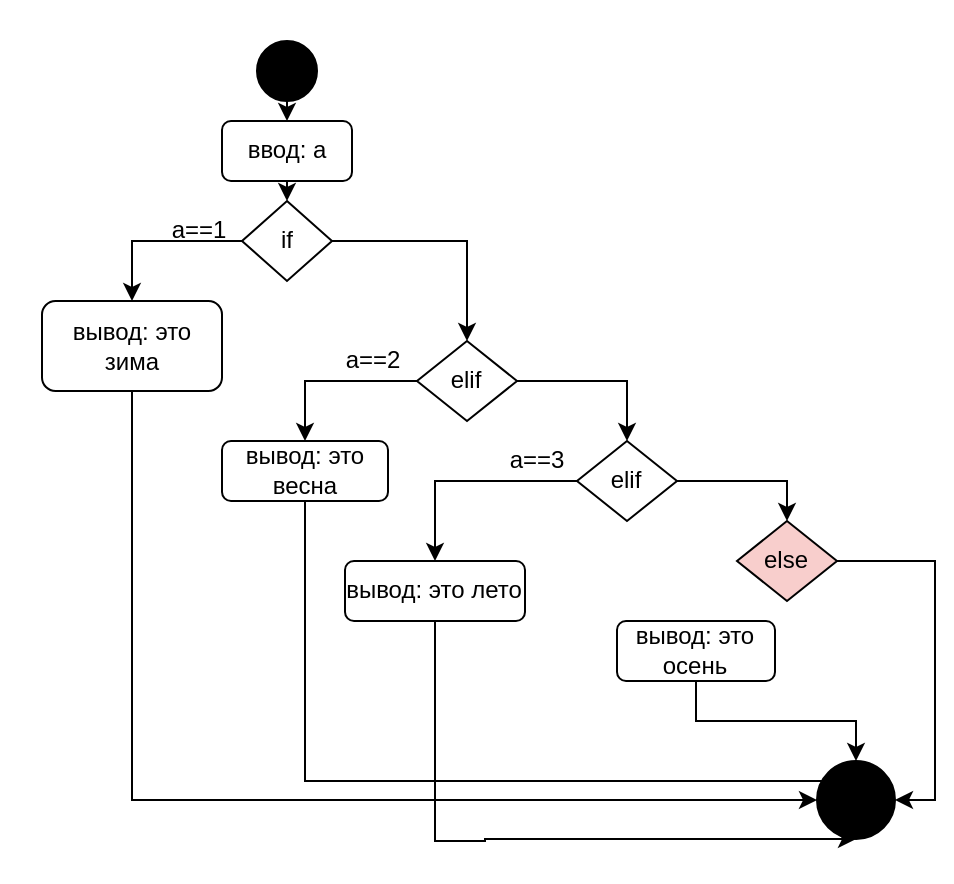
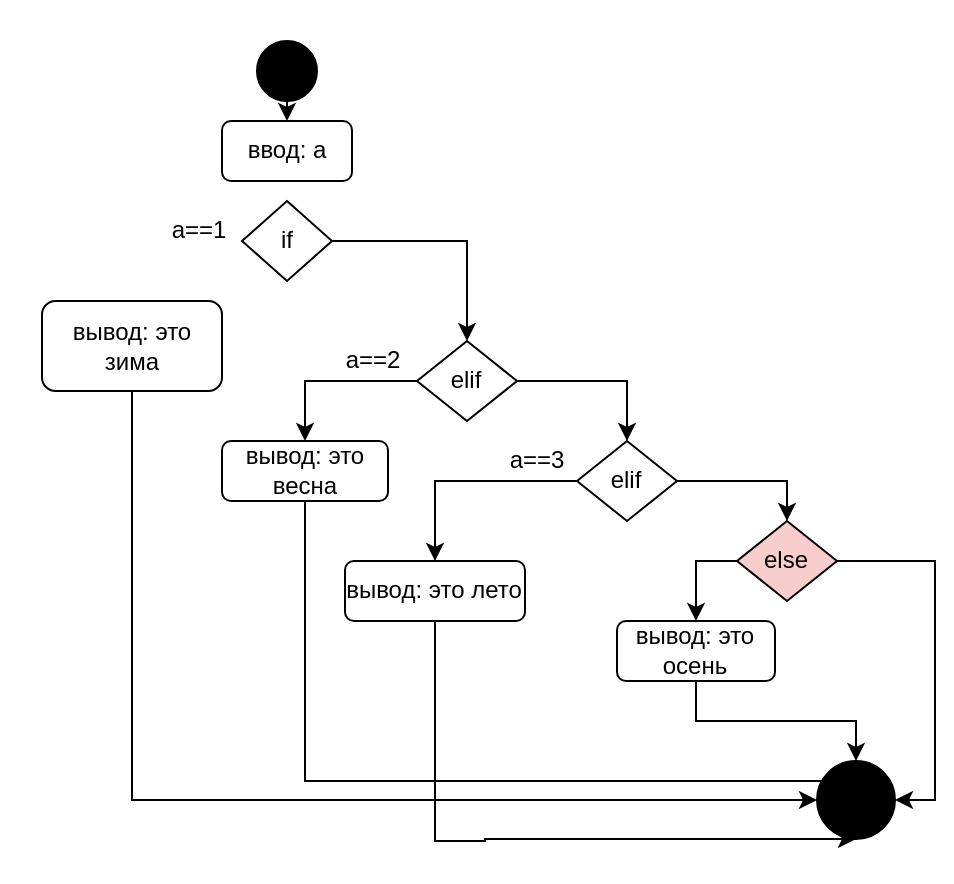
(287, 184) -> none
(164, 241) -> none
none -> (696, 564)
